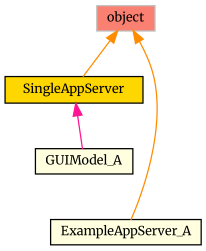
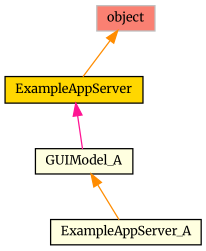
(74, 90) -> (74, 90)
(156, 131) -> (108, 202)
